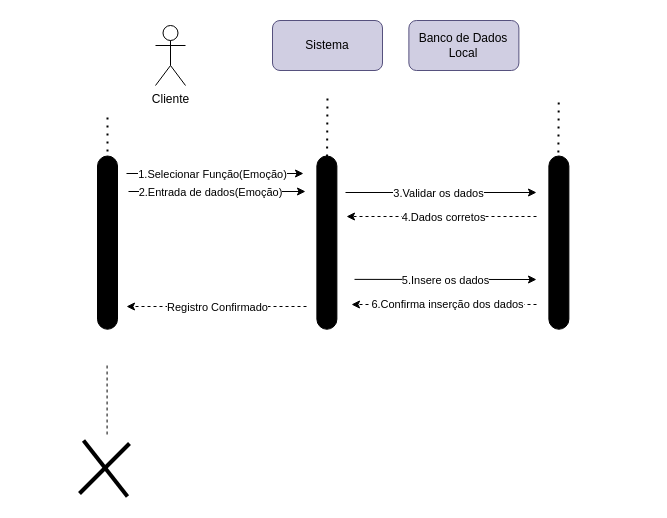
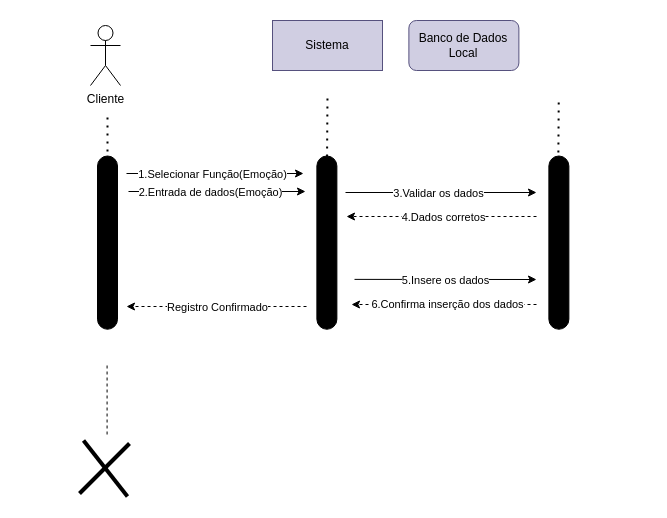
(328, 46) -> (328, 46)
(171, 56) -> (106, 56)
